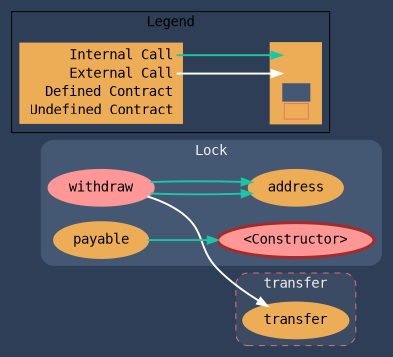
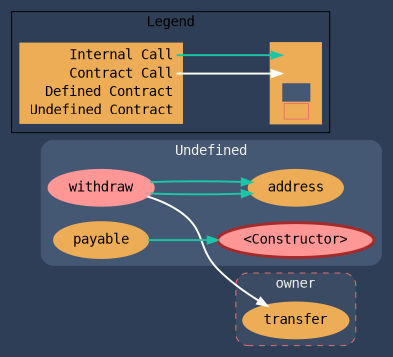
(121, 74) -> (121, 74)
(211, 152) -> (211, 152)
(296, 284) -> (296, 284)
